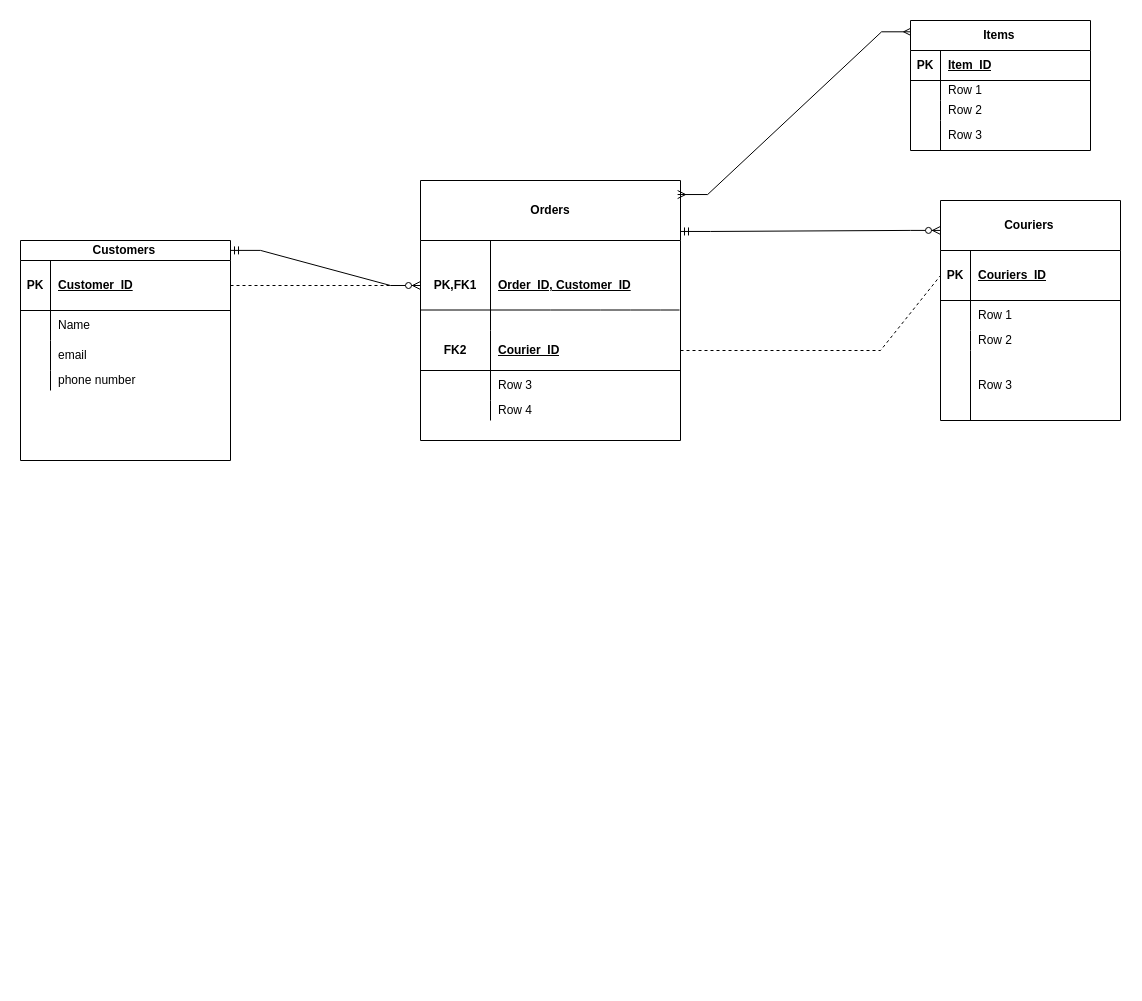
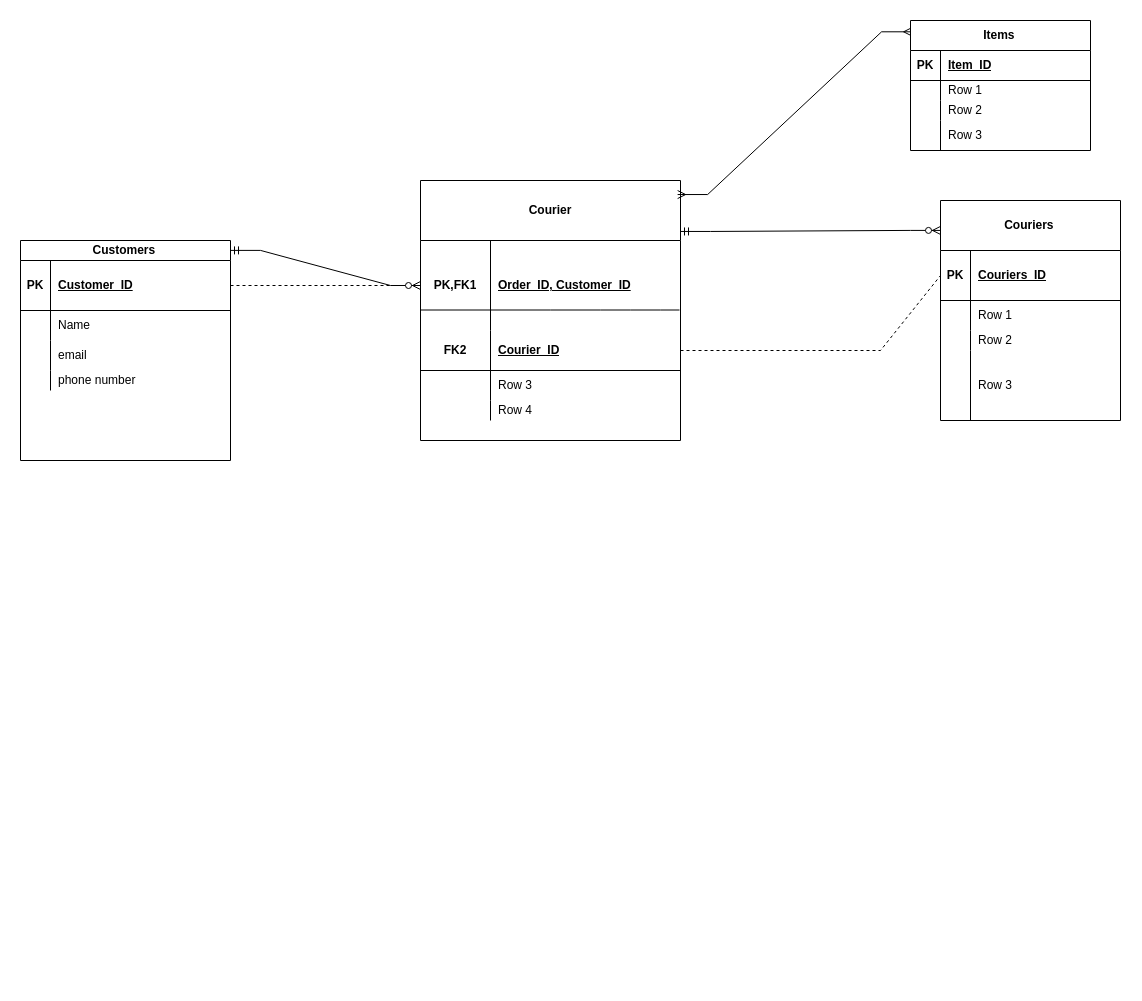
(551, 211) -> (551, 211)
